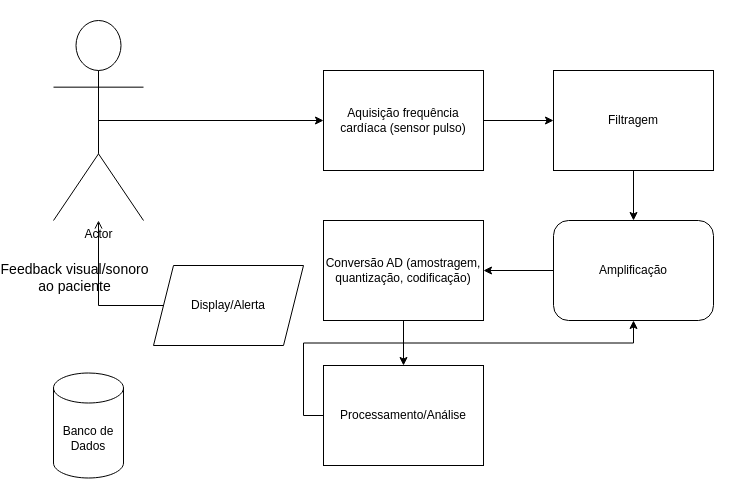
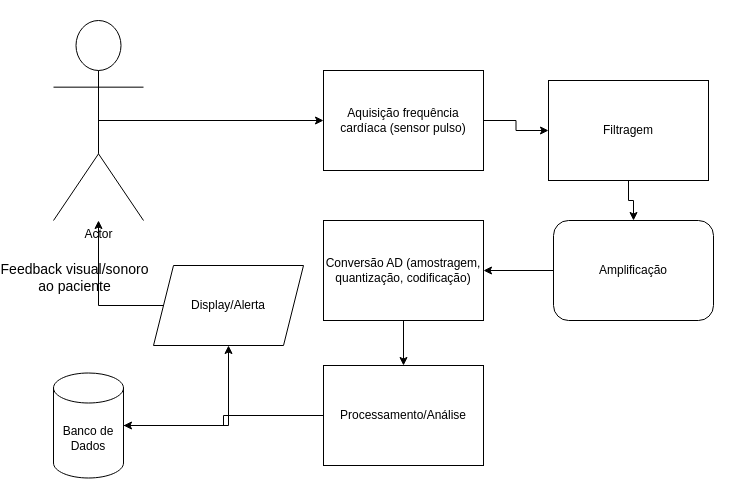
(634, 121) -> (629, 131)
(99, 226) -> (99, 228)
(440, 343) -> (261, 416)
none -> (229, 391)
